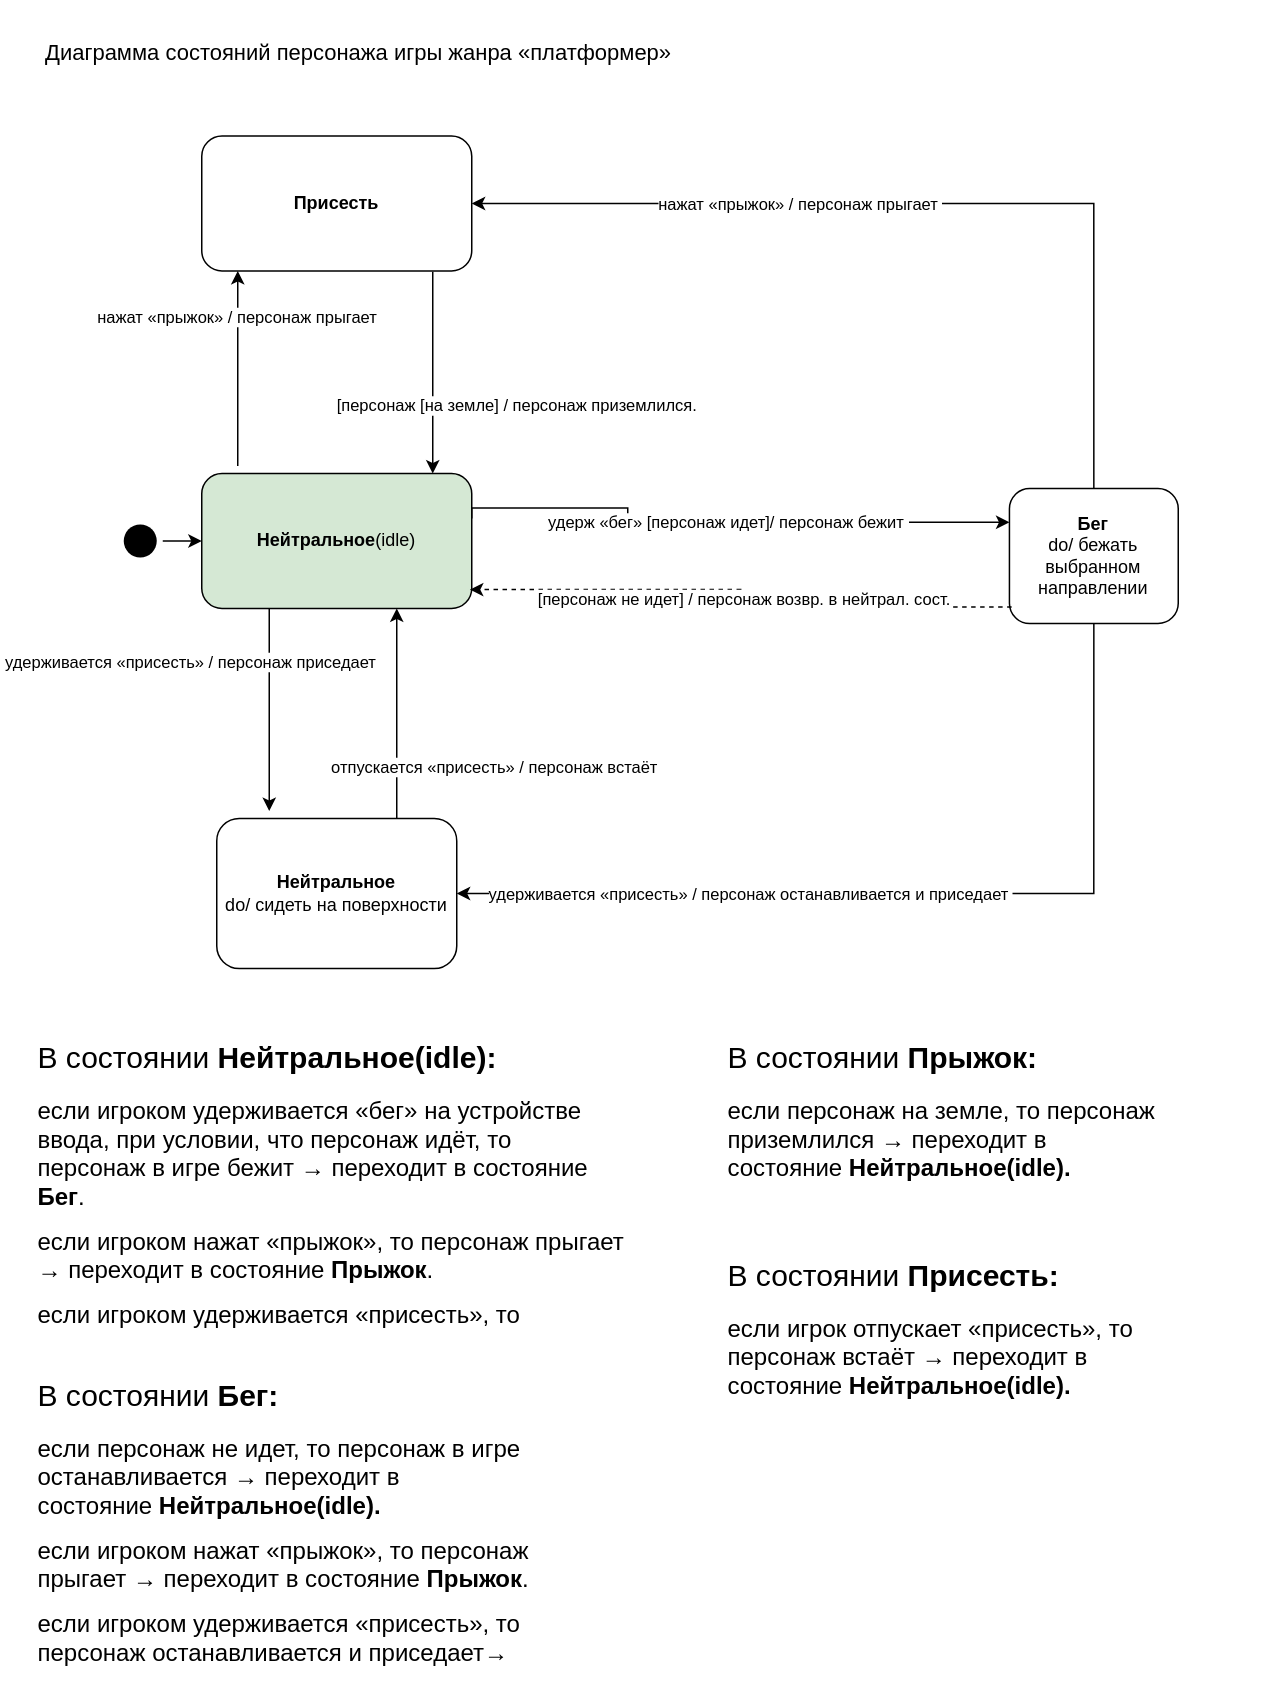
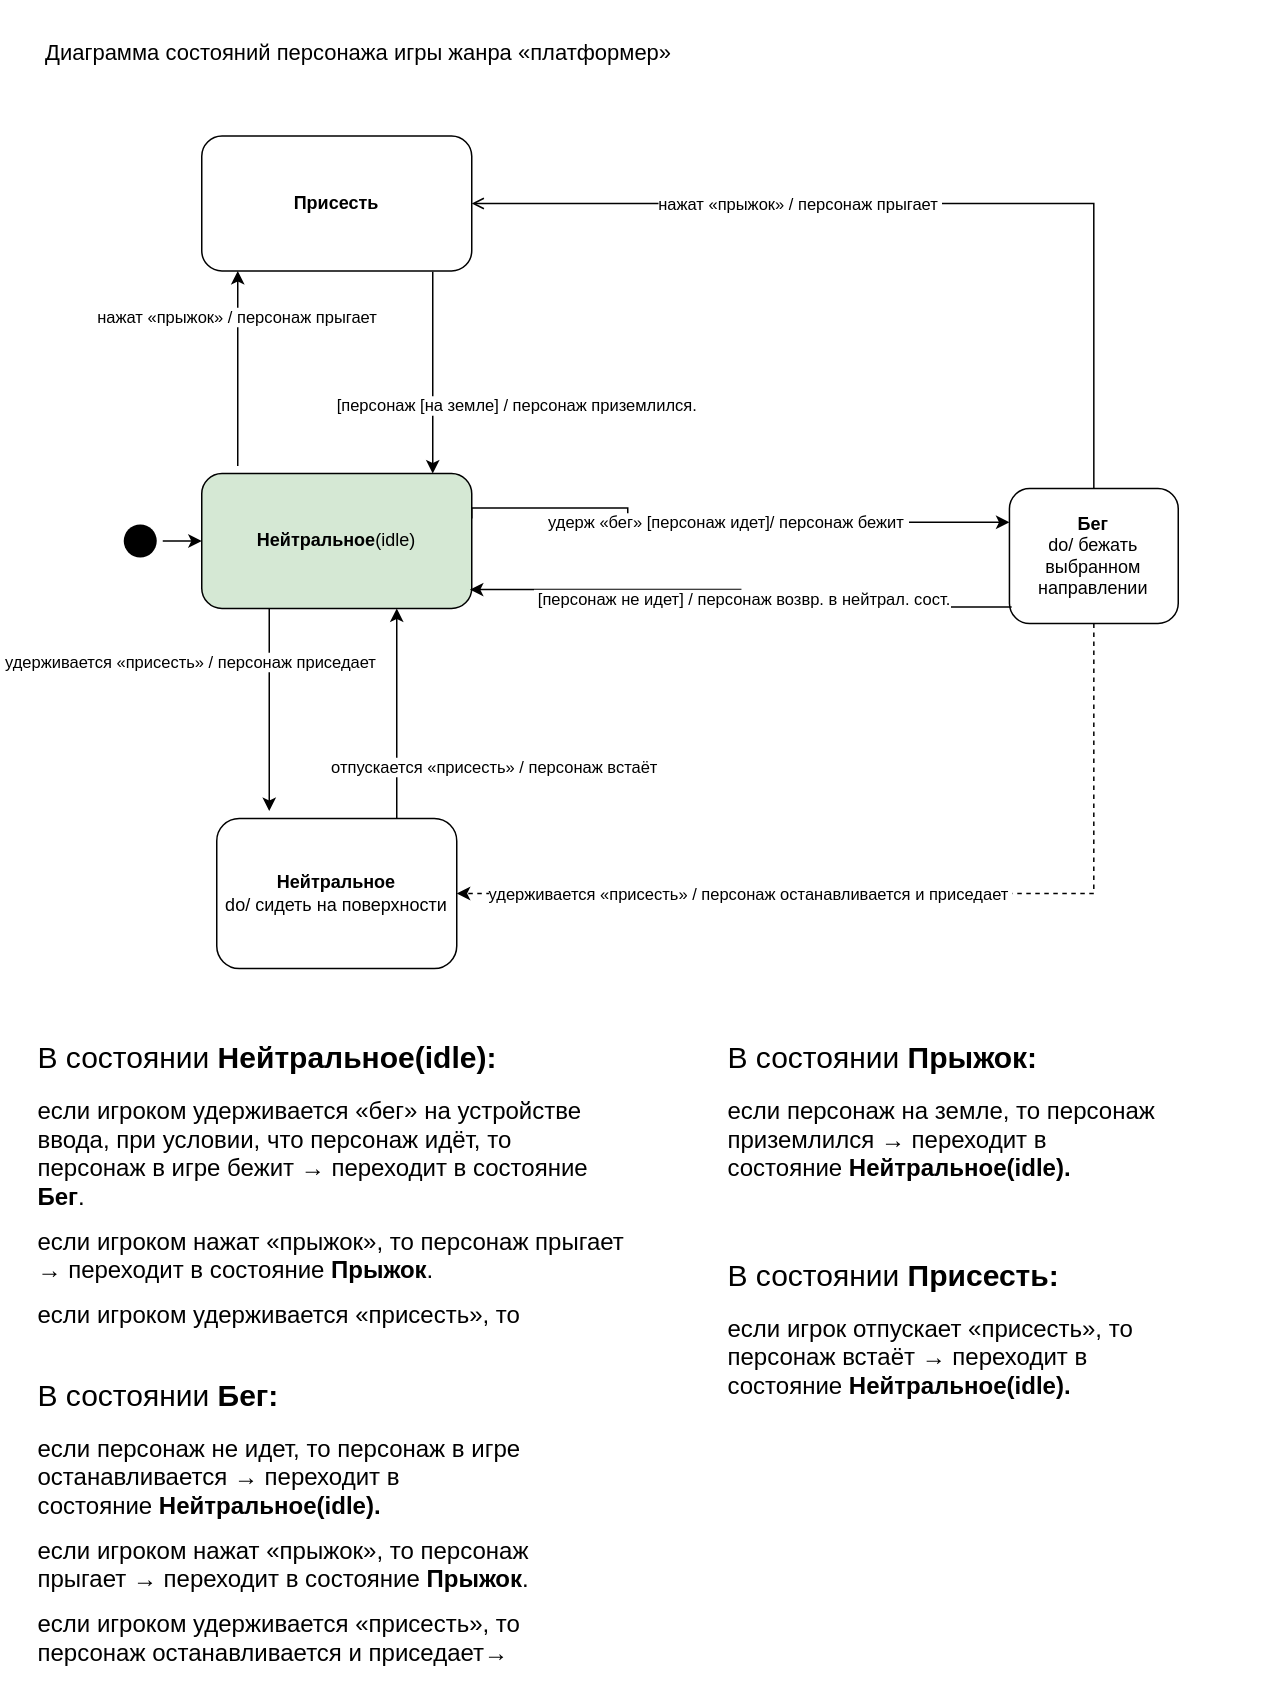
(483, 203) -> (480, 203)
(609, 589) -> (609, 589)
(1094, 801) -> (1094, 801)
